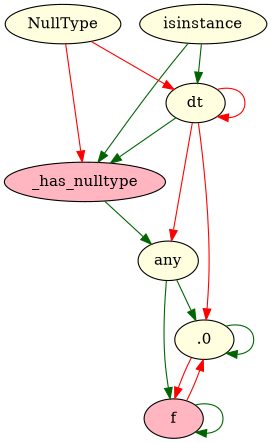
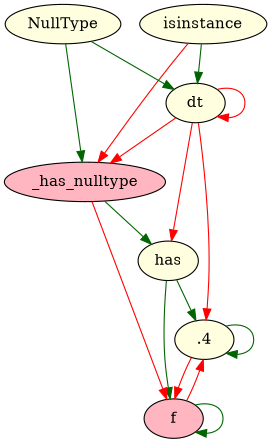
(128, 63) -> (128, 63)
(73, 97) -> (73, 97)
(145, 98) -> (145, 98)
(148, 137) -> (148, 137)
(168, 261) -> (168, 261)
none -> (127, 295)
(204, 340) -> (204, 340)
